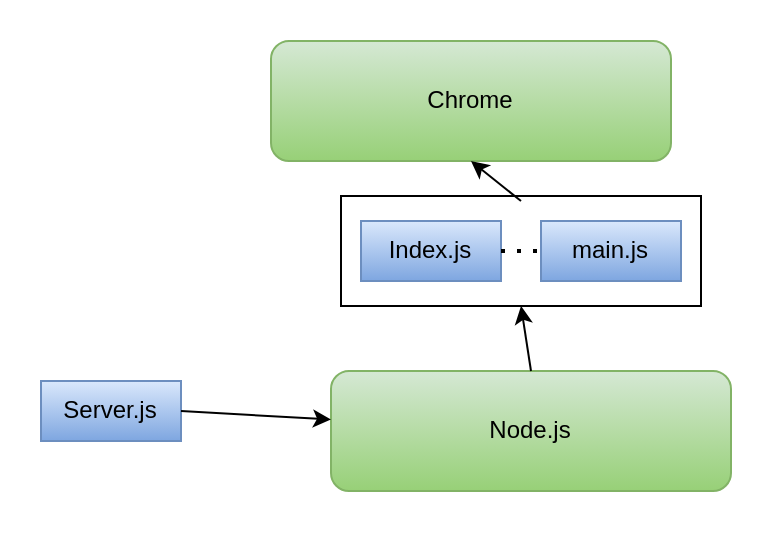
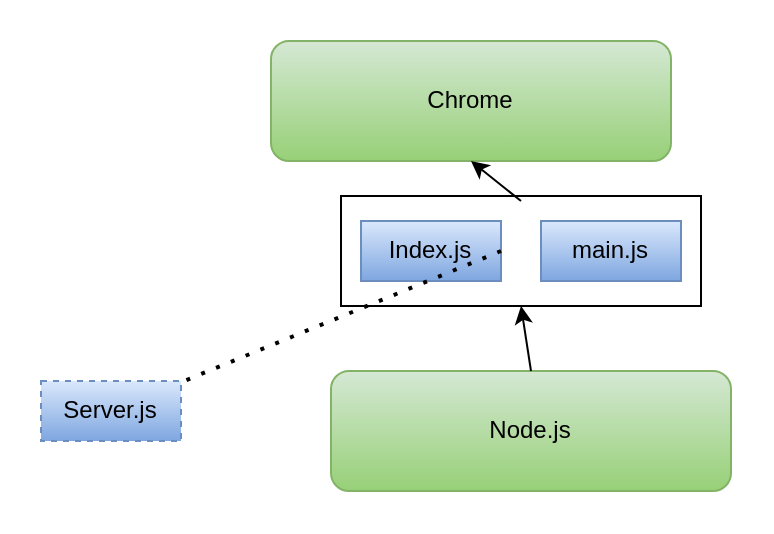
(518, 251) -> (273, 345)
(111, 411) -> (111, 411)
(249, 415) -> none
